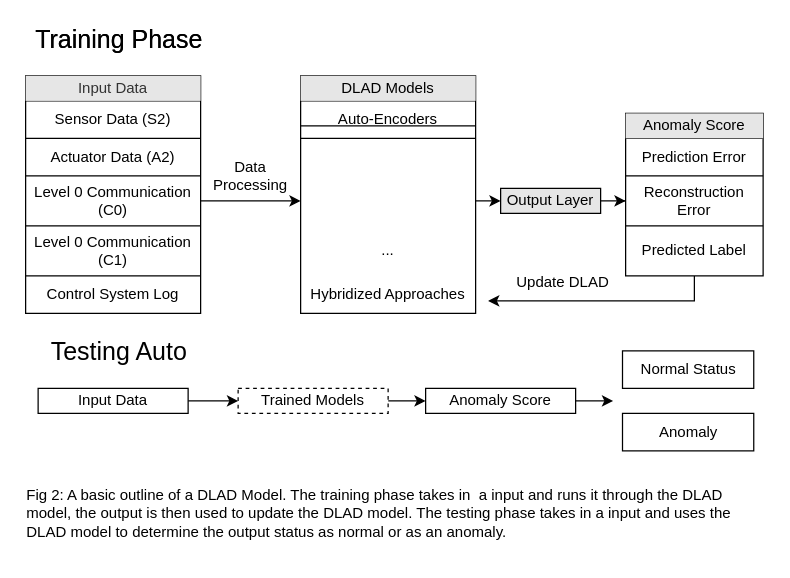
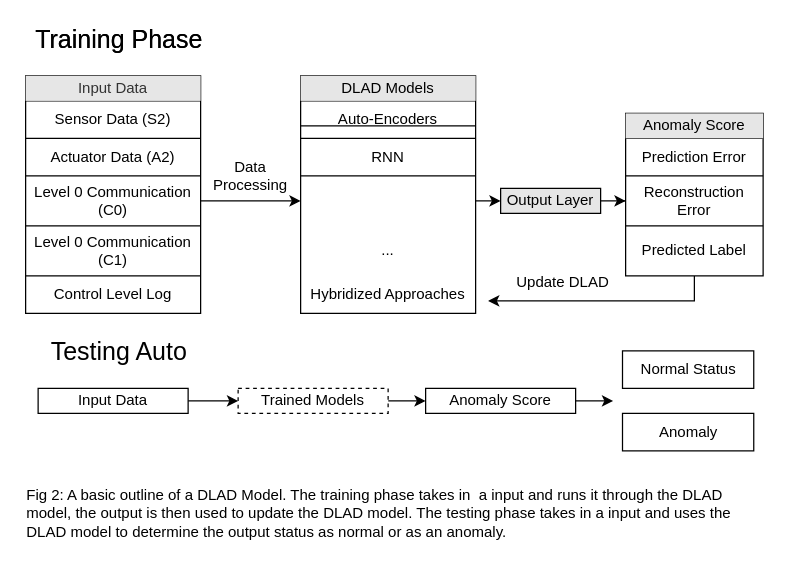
none -> (388, 157)
(113, 294) -> (113, 294)
